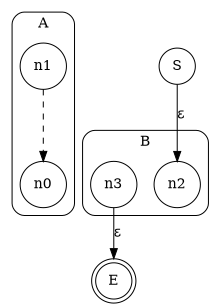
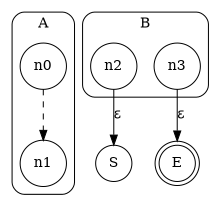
(177, 118) -> (114, 112)
(43, 120) -> (43, 110)
